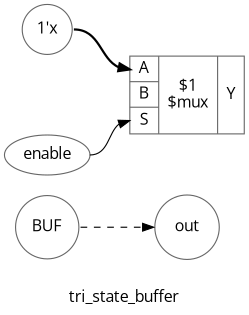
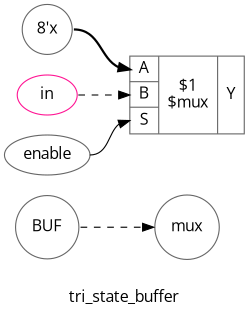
(47, 29) -> (47, 29)
none -> (47, 95)
(187, 227) -> (187, 227)
